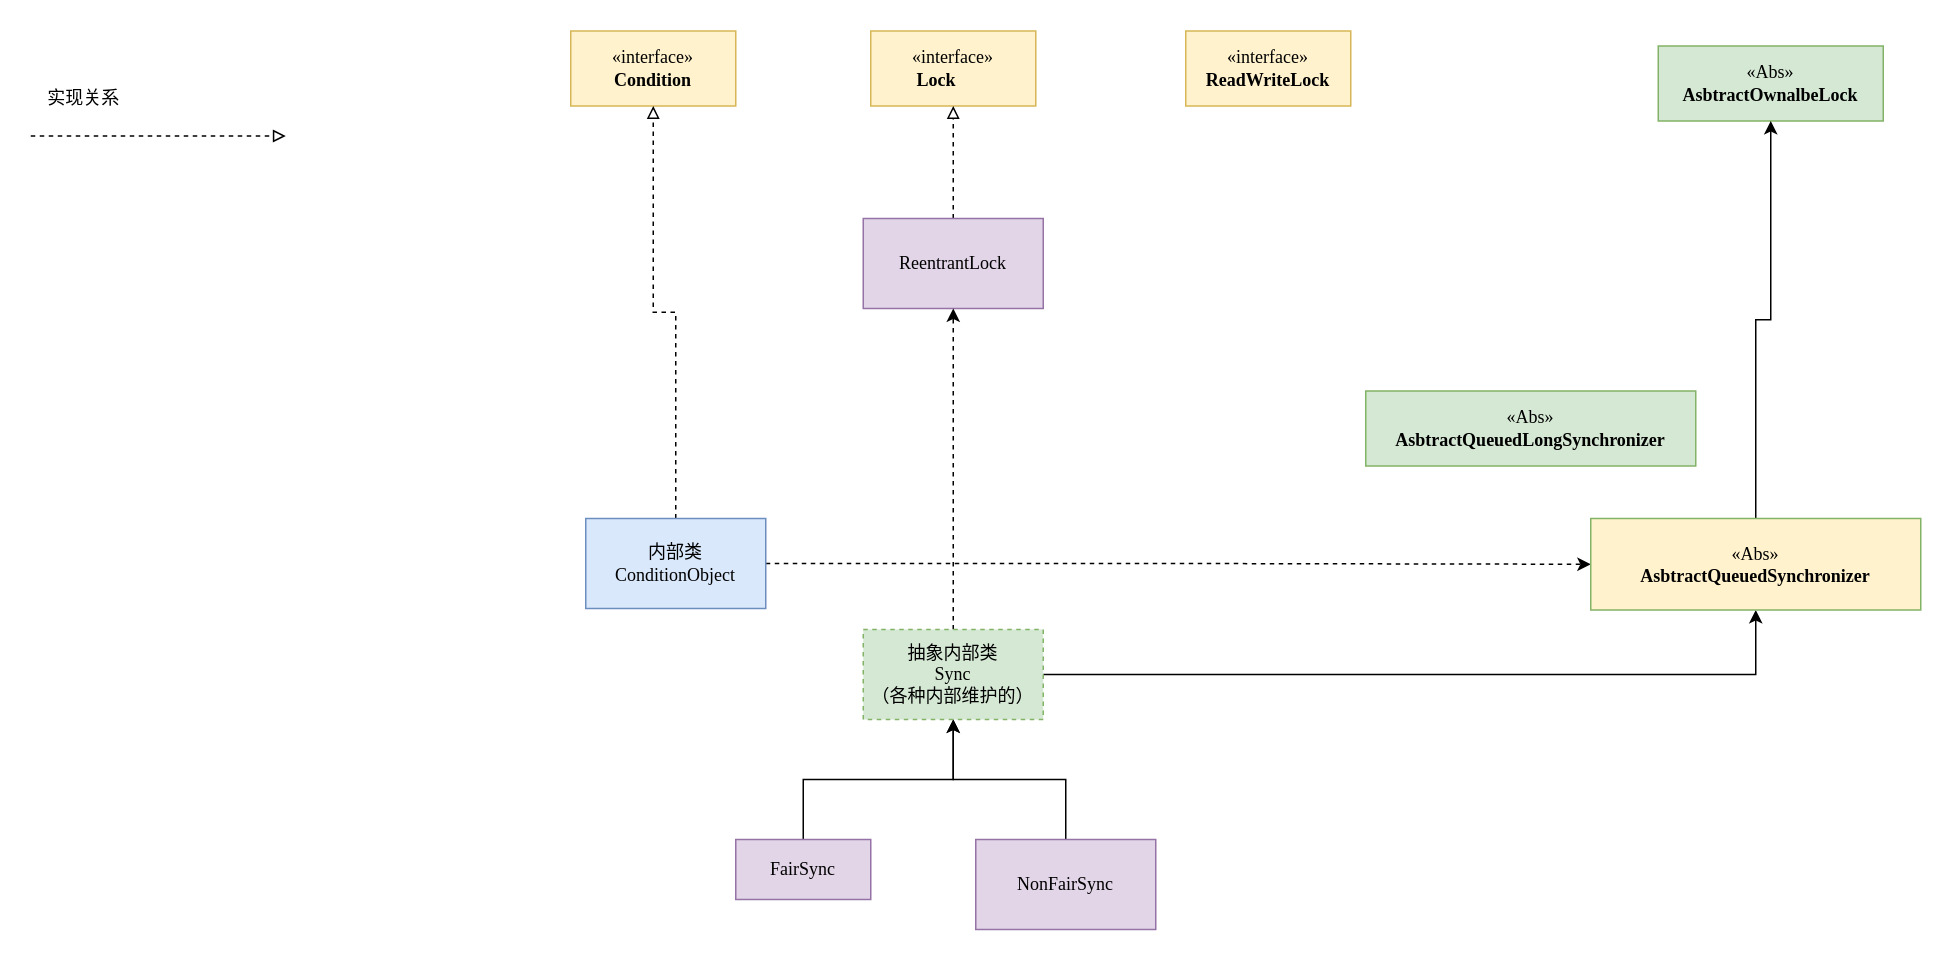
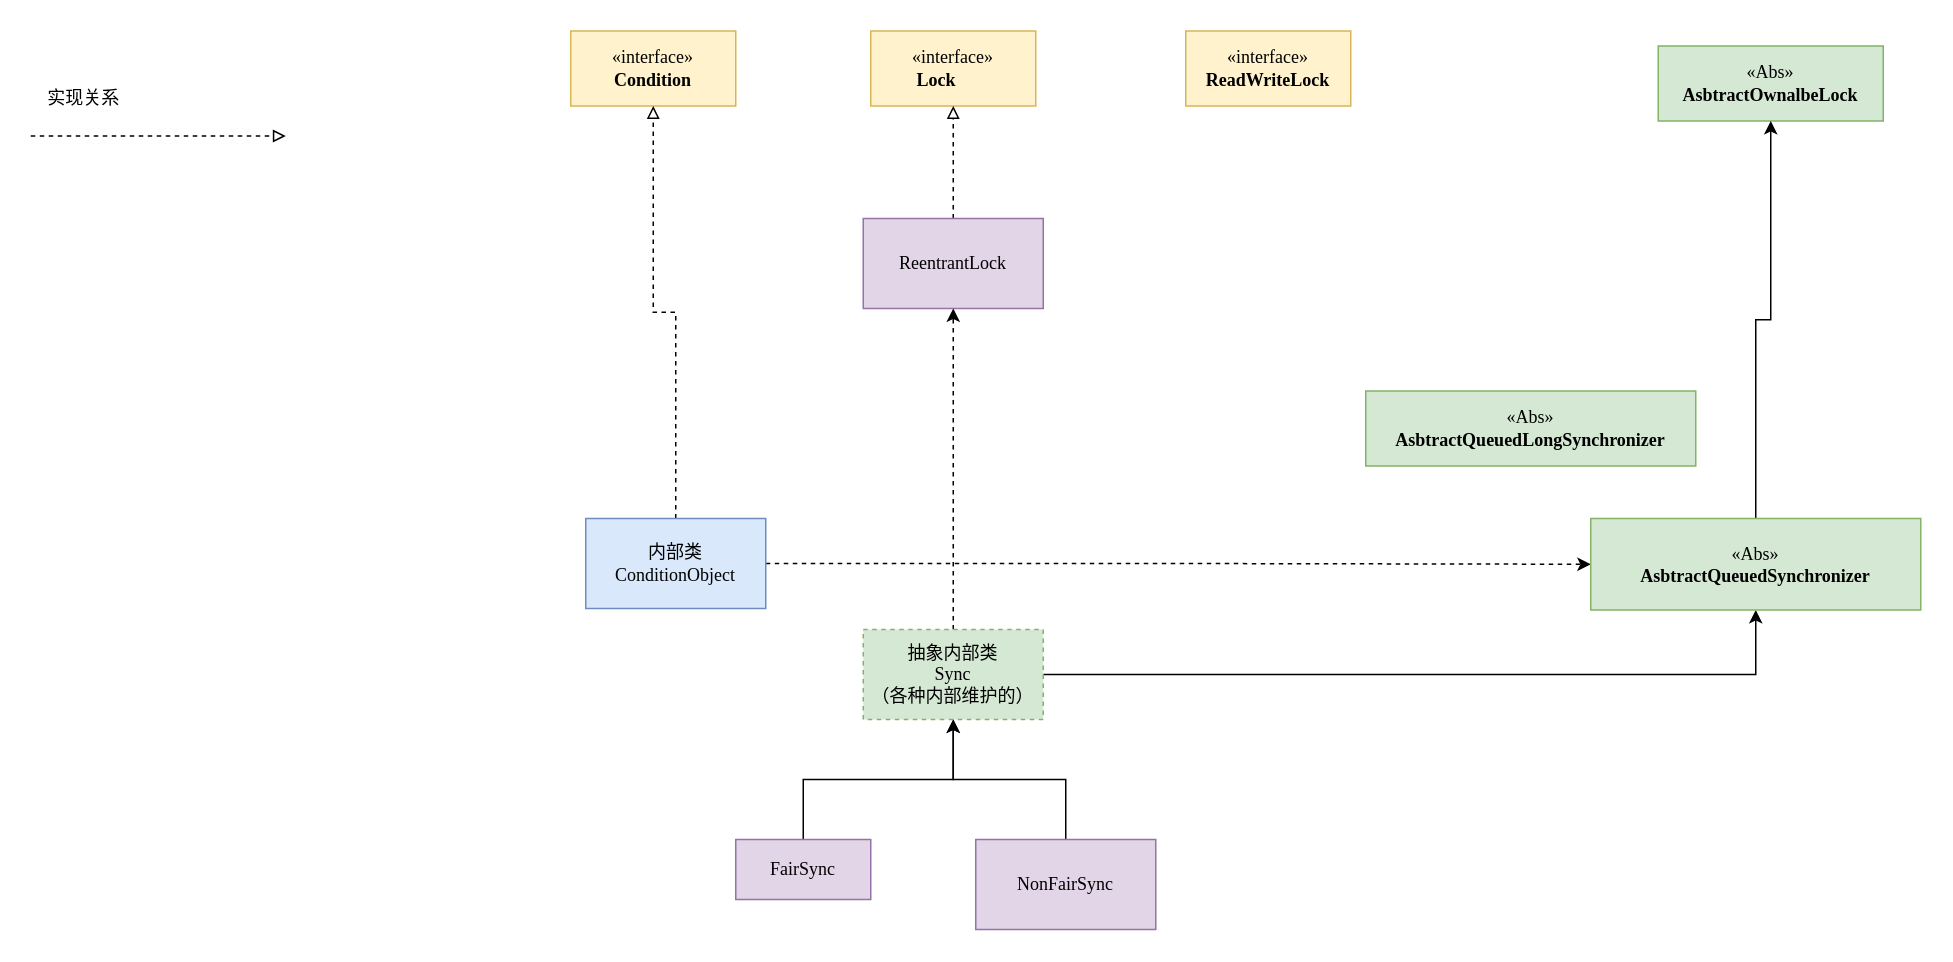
(1756, 564) -> (1756, 564)
